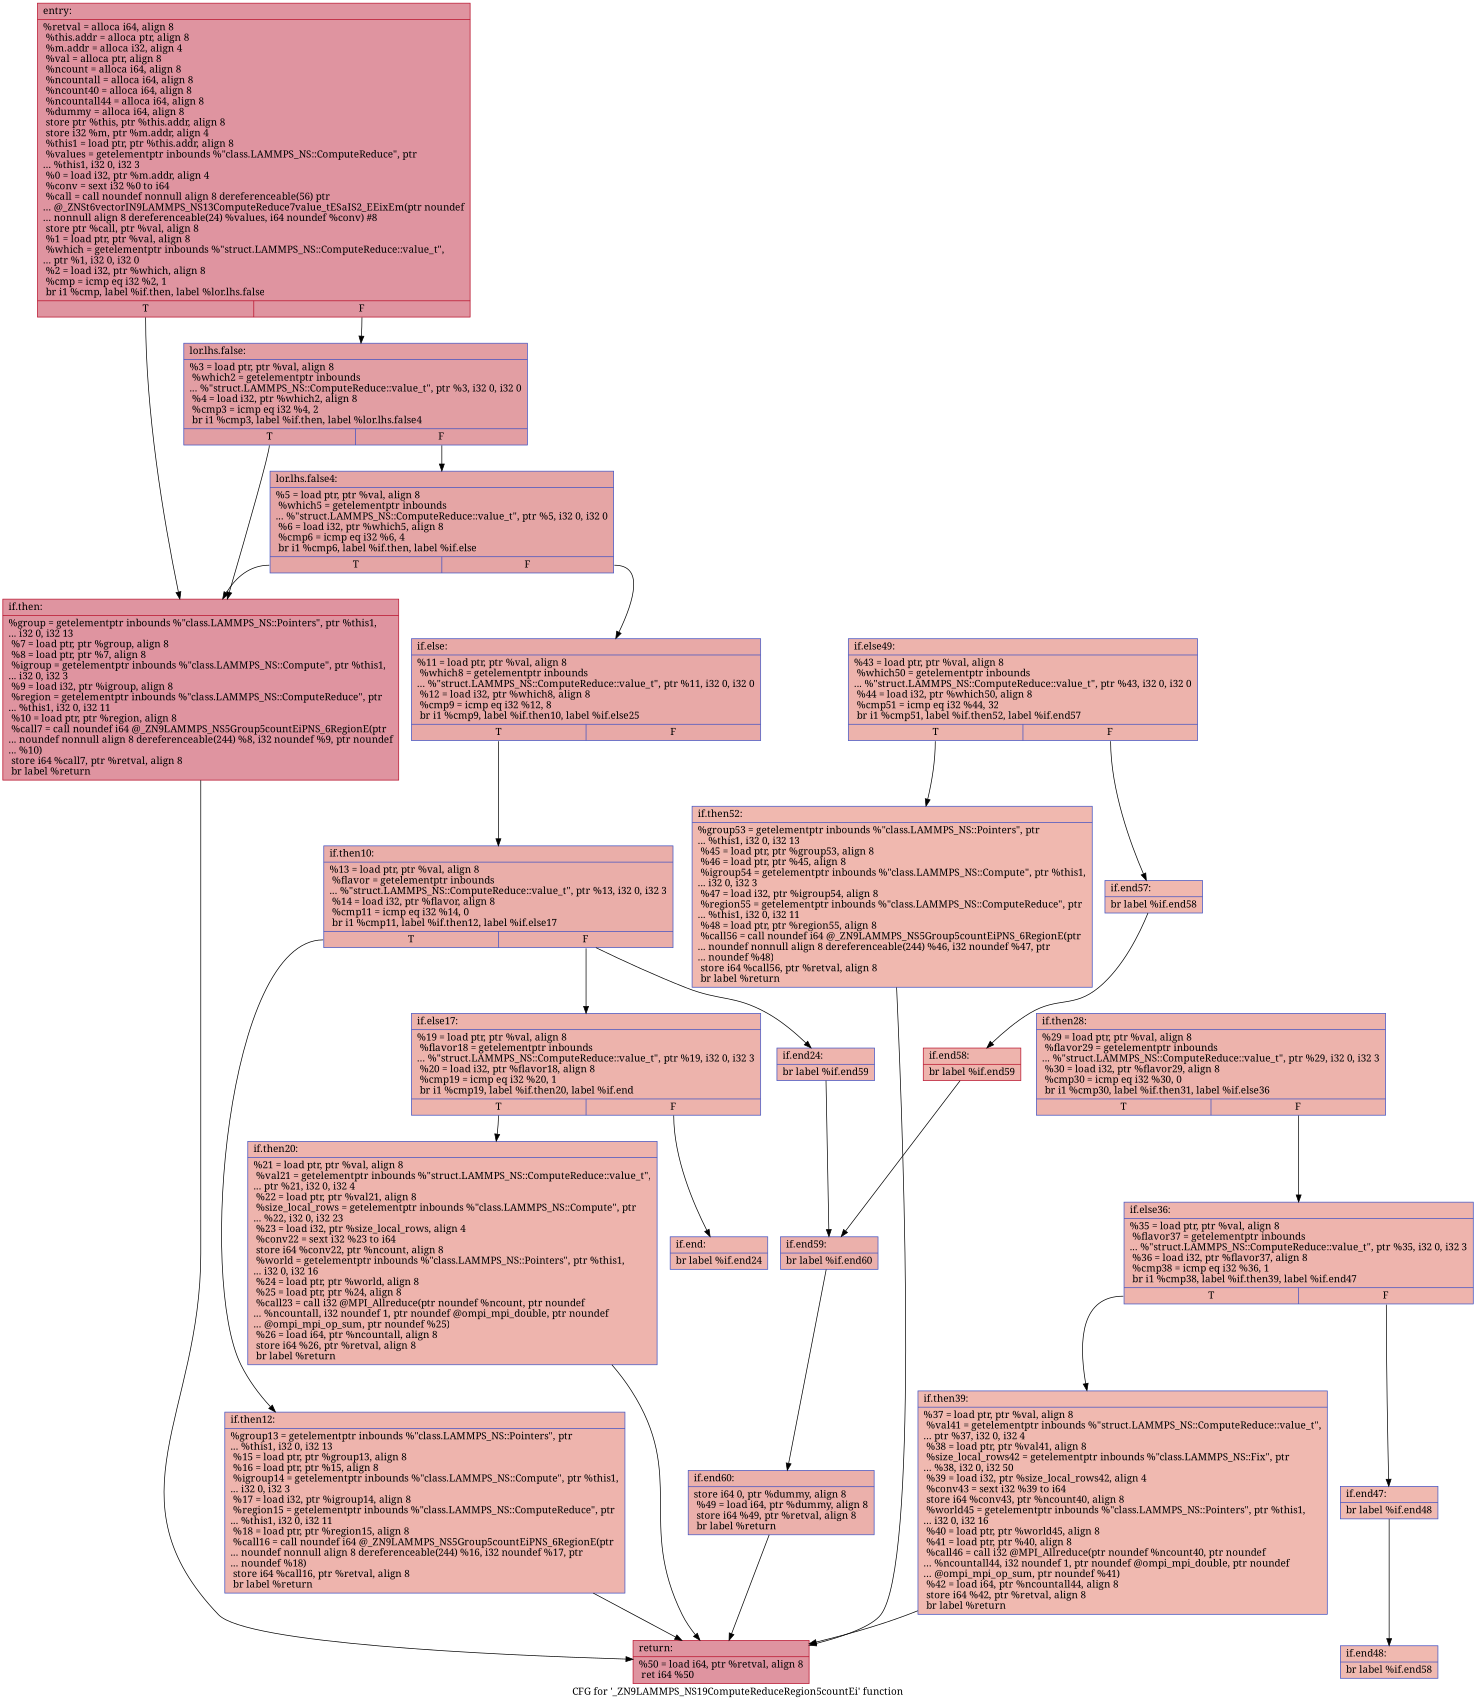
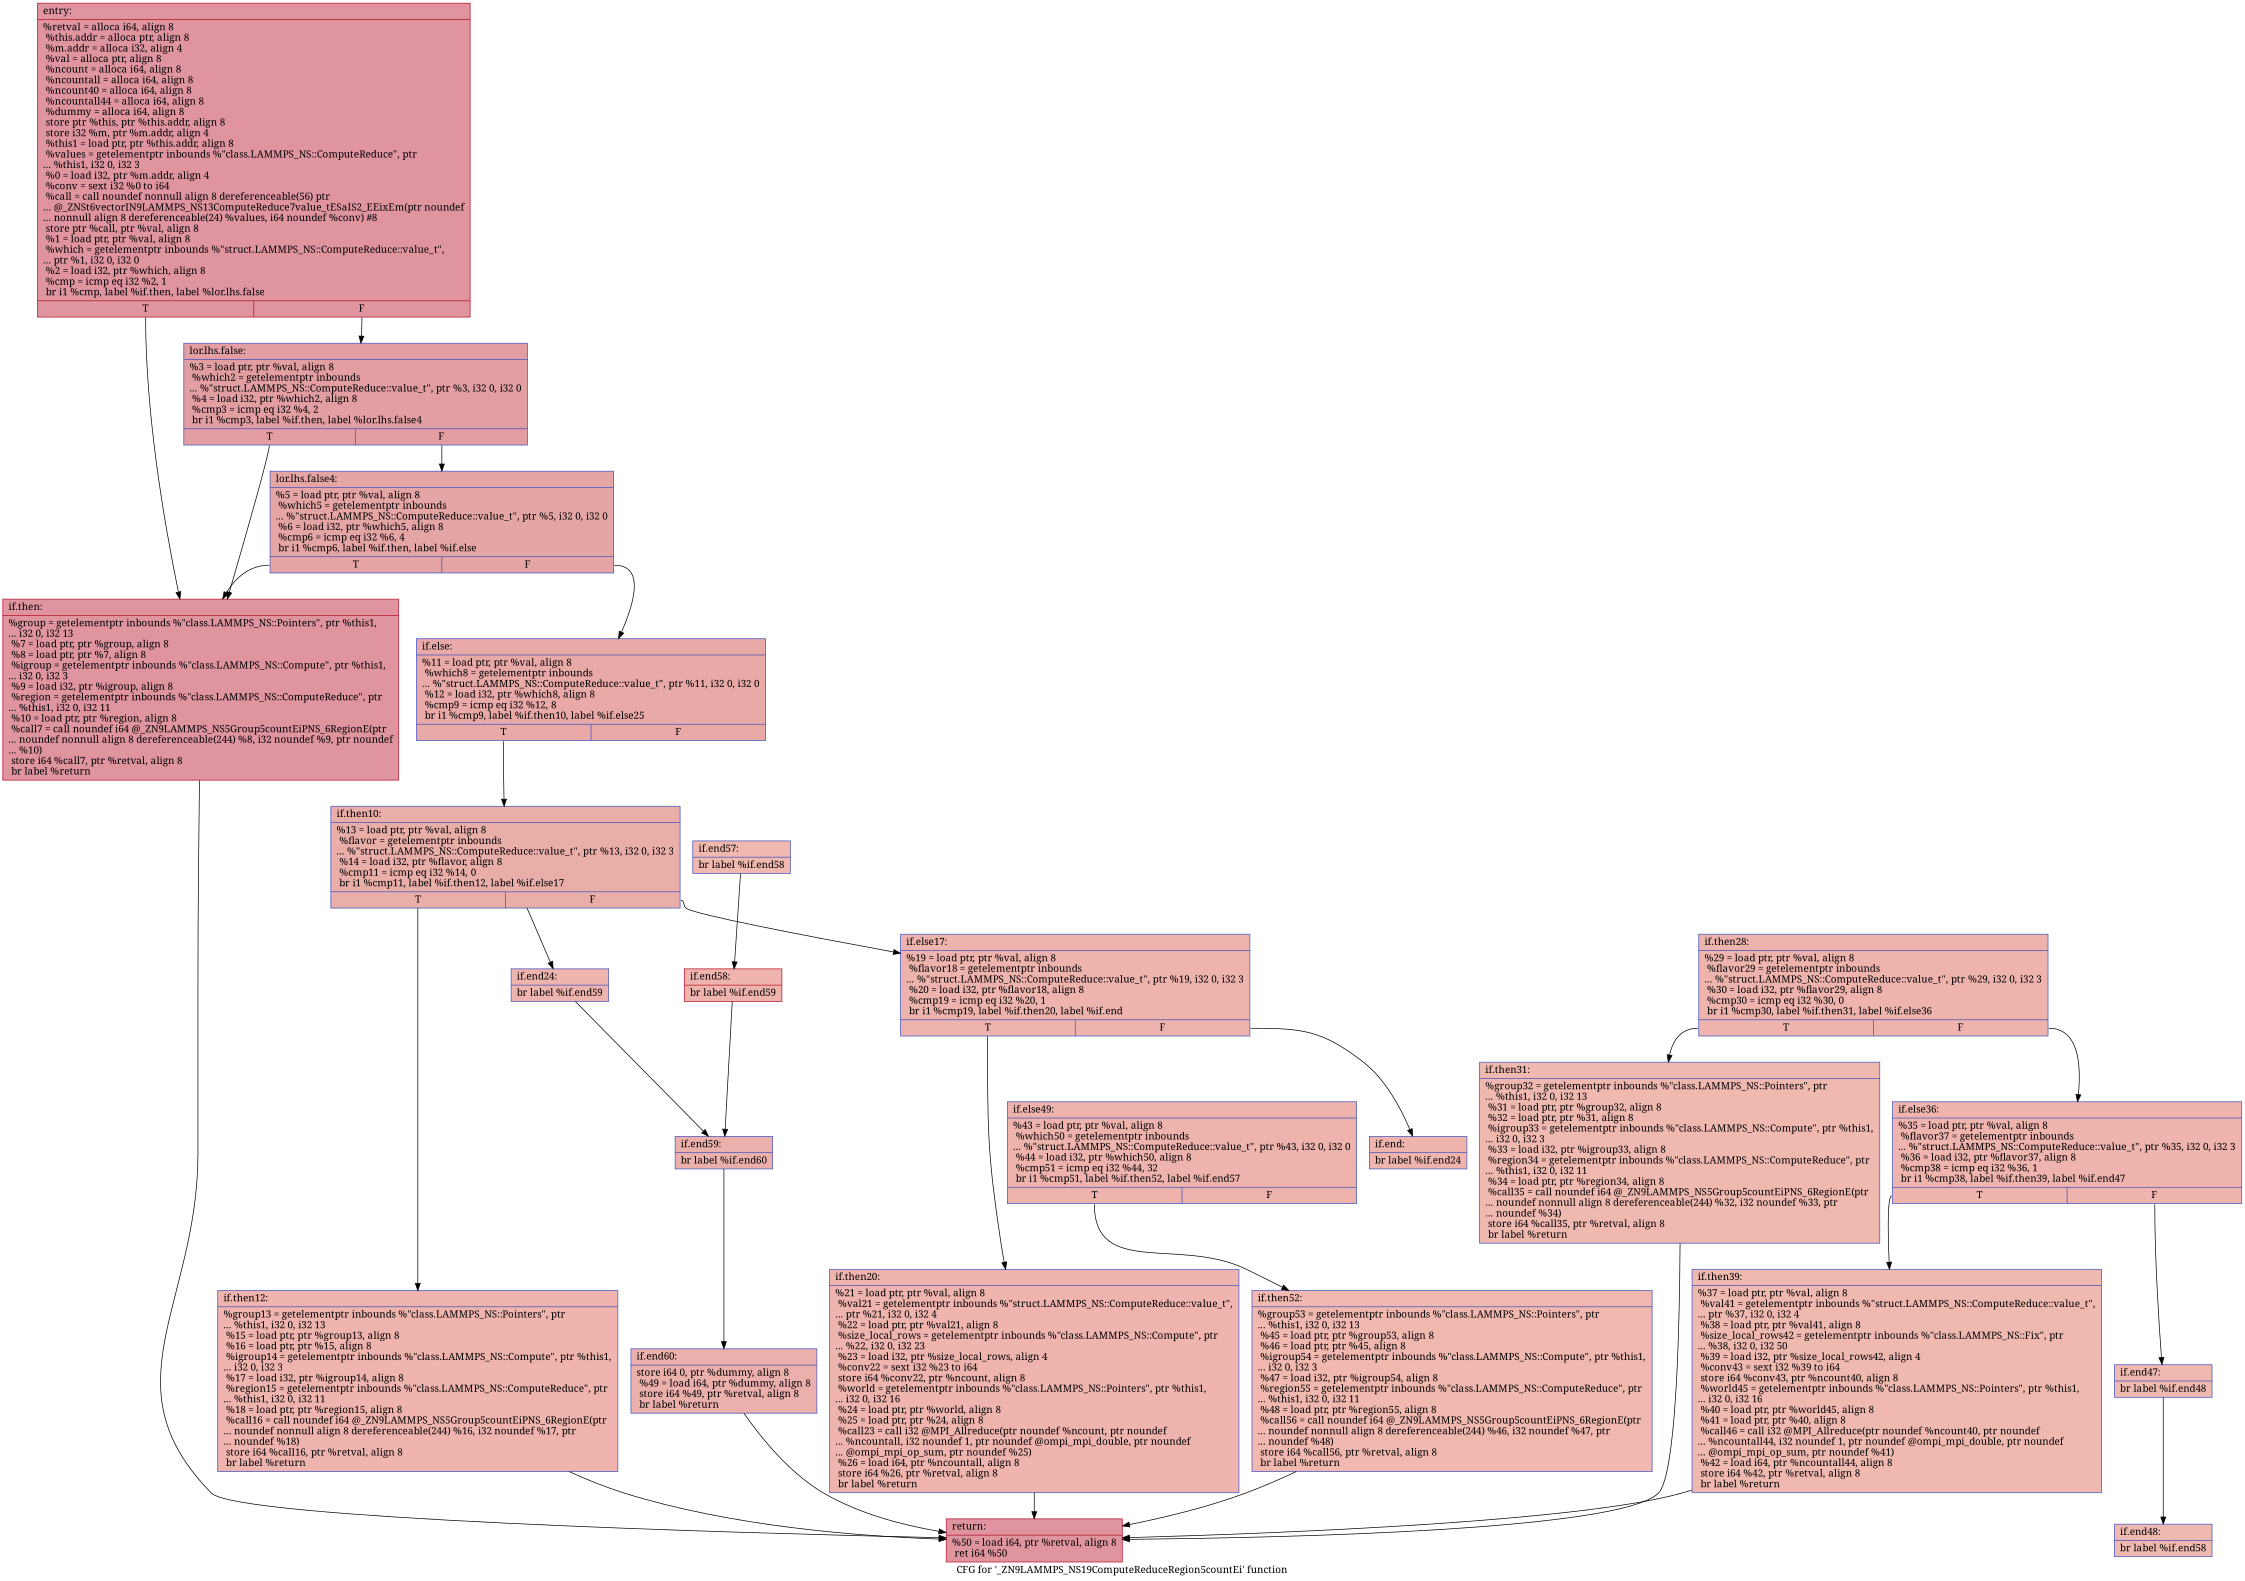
(1121, 809) -> none
none -> (1680, 1153)
